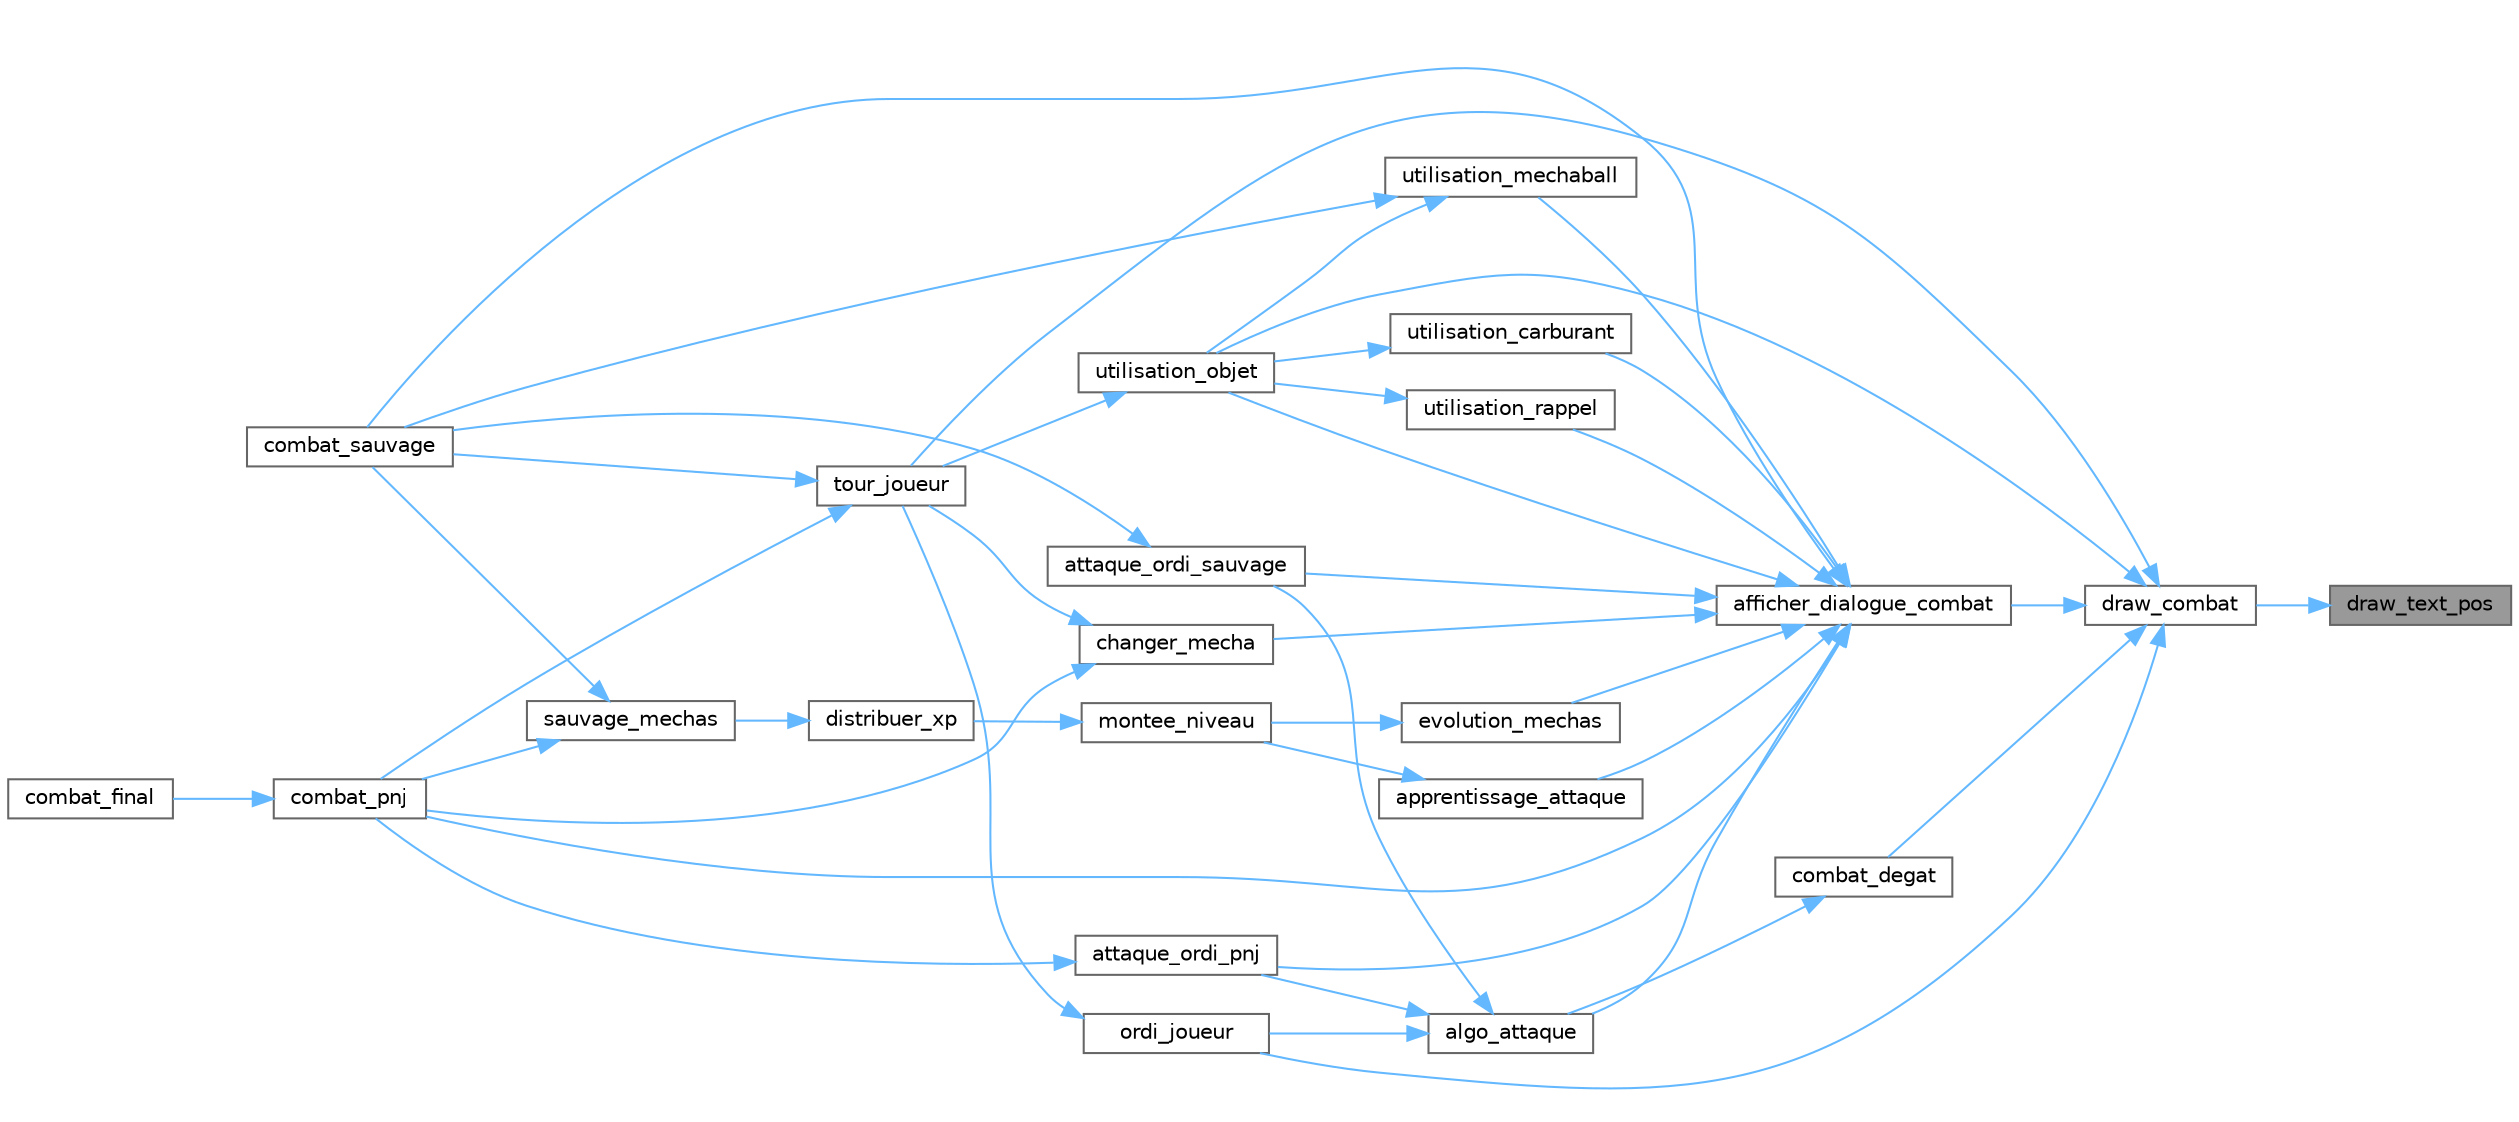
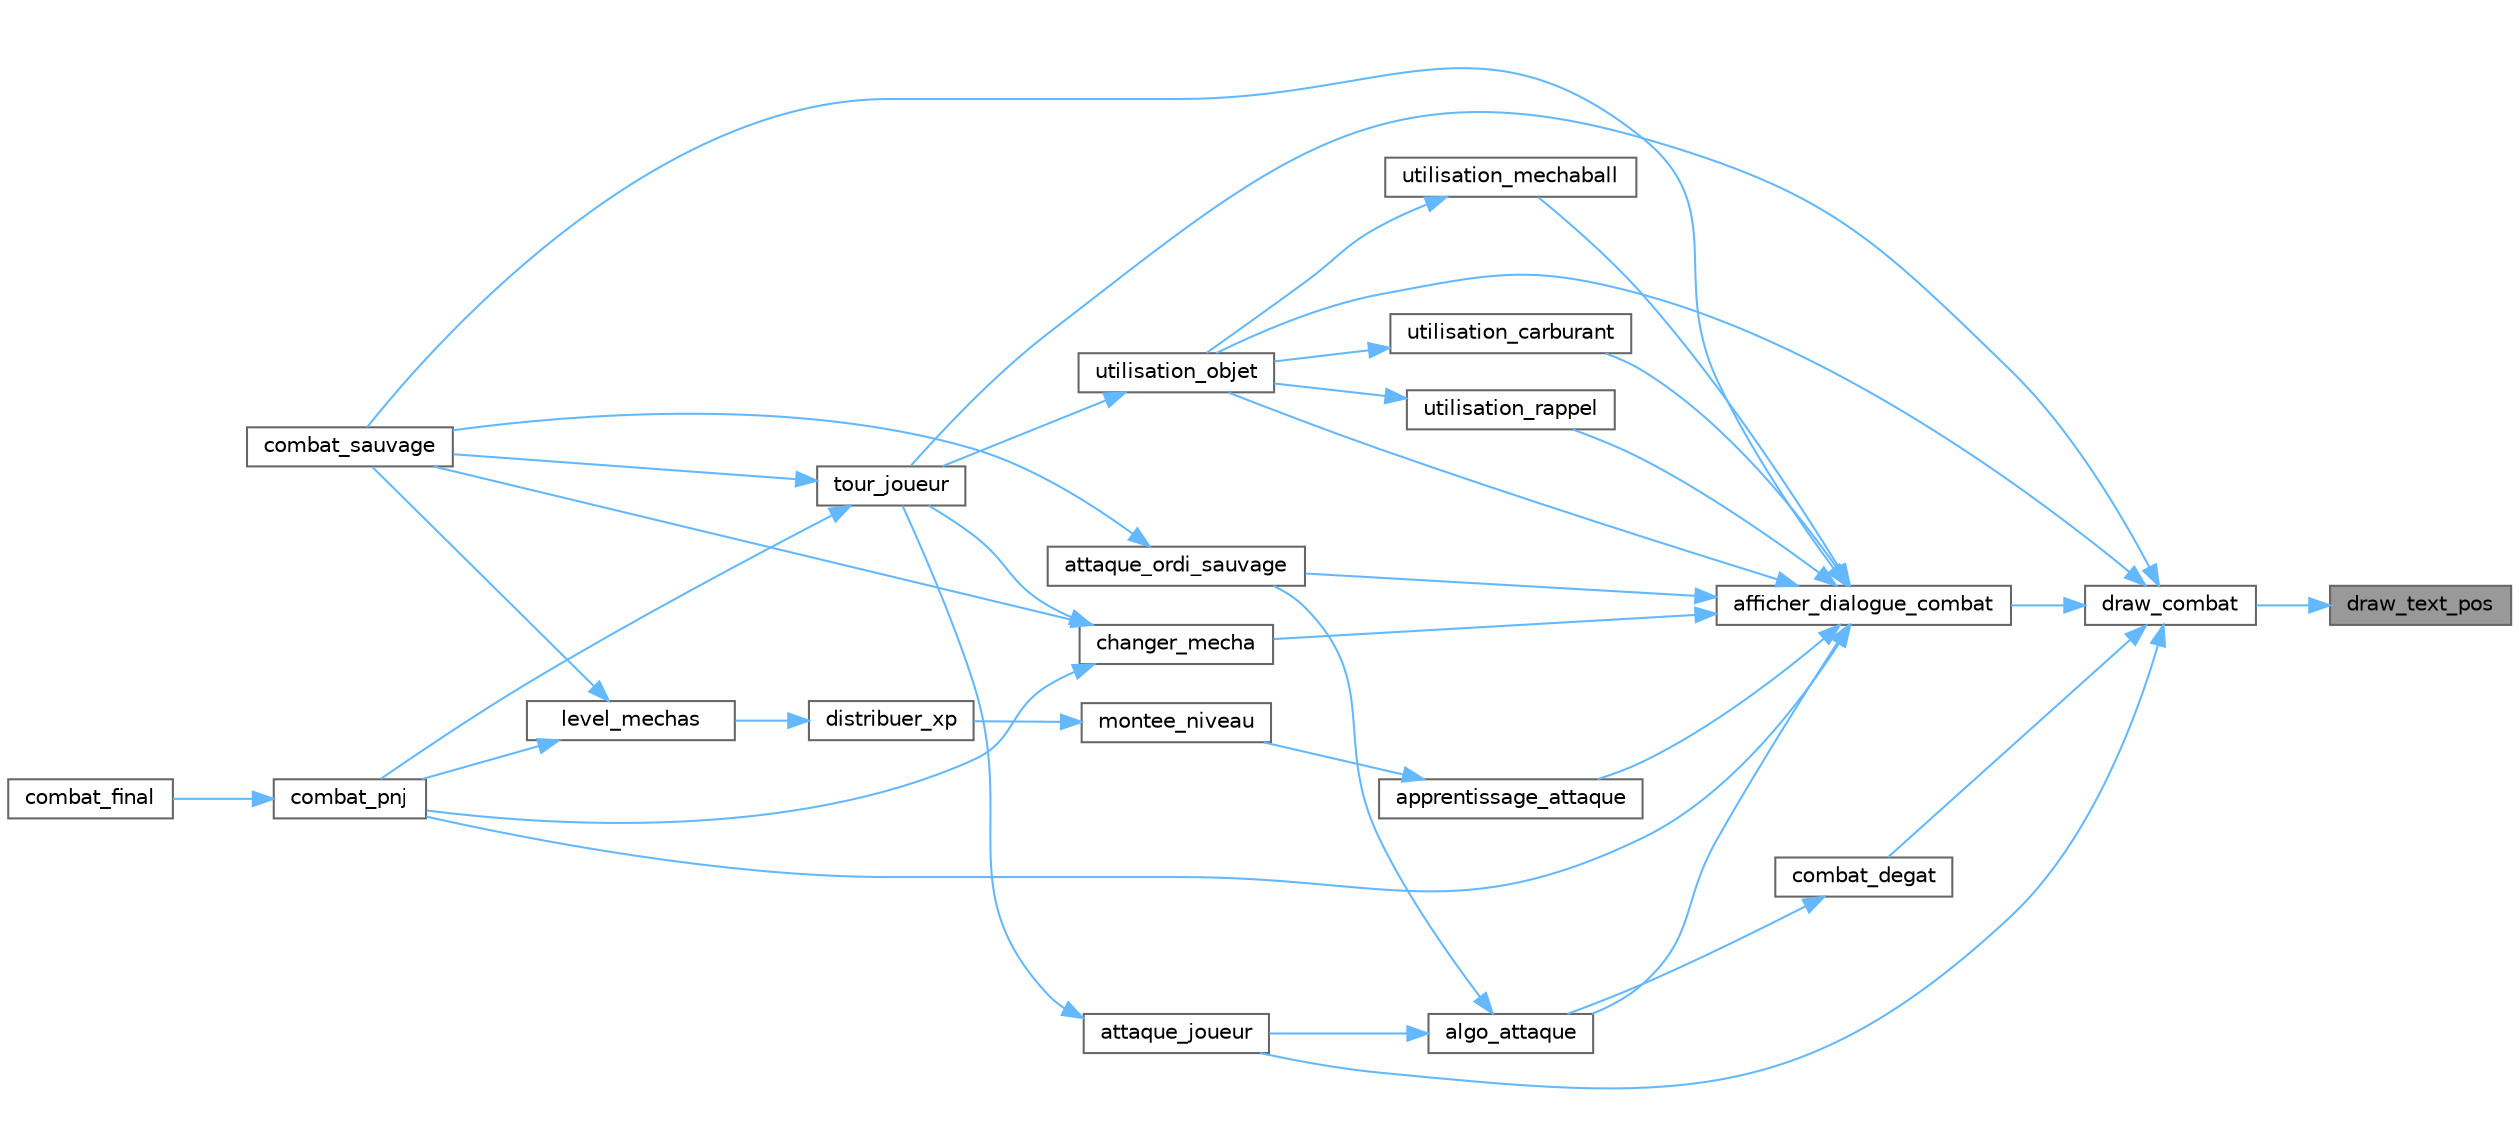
(886, 299) -> (737, 539)
(631, 721) -> (631, 721)
(1511, 723) -> none
(1176, 955) -> none
(1176, 1034) -> (1176, 1034)
